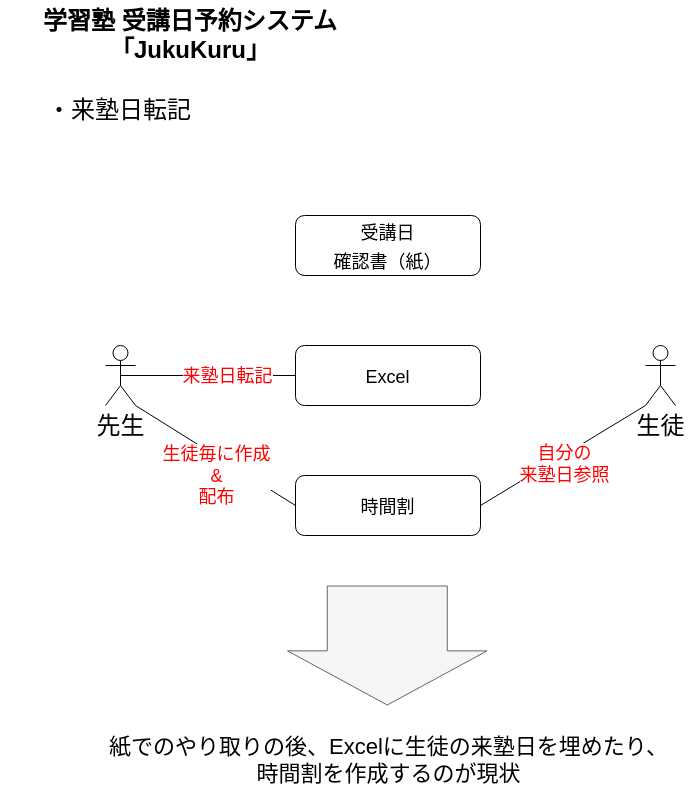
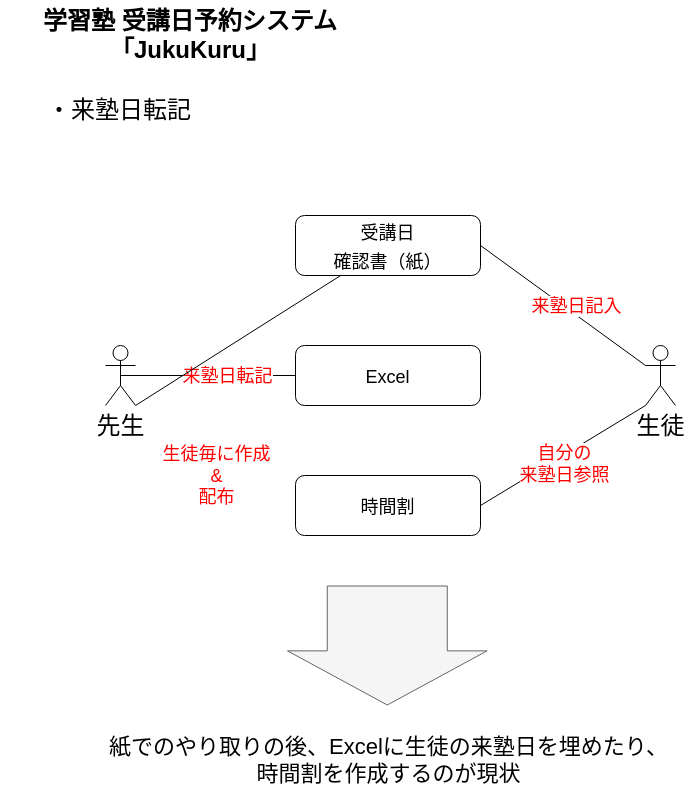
none -> (562, 305)
(167, 425) -> (238, 341)
